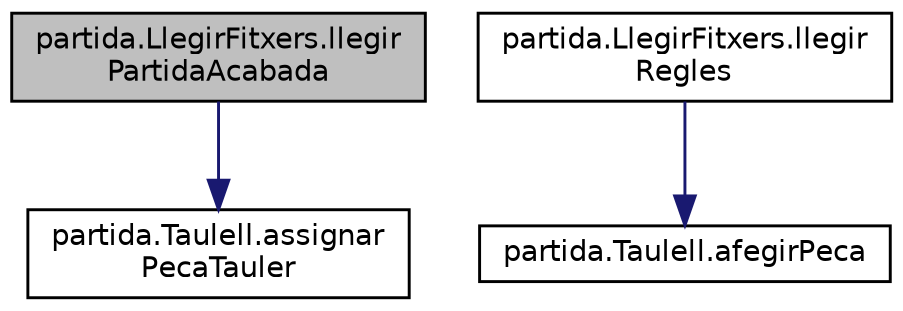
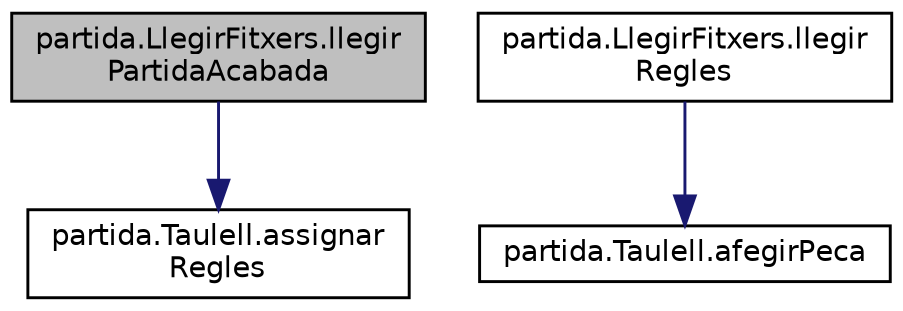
(219, 254) -> (219, 254)
